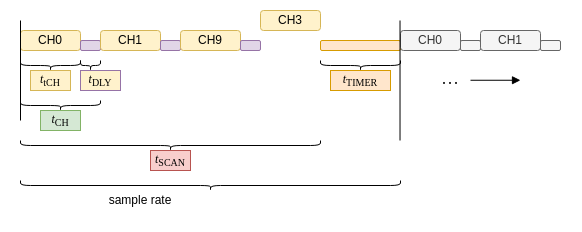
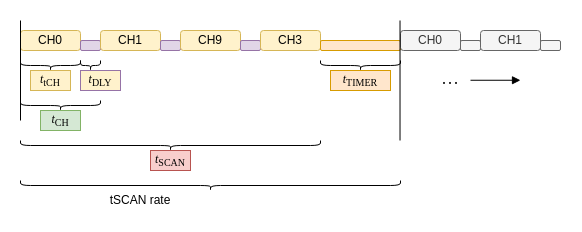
(291, 21) -> (291, 41)
(141, 201) -> (141, 201)
